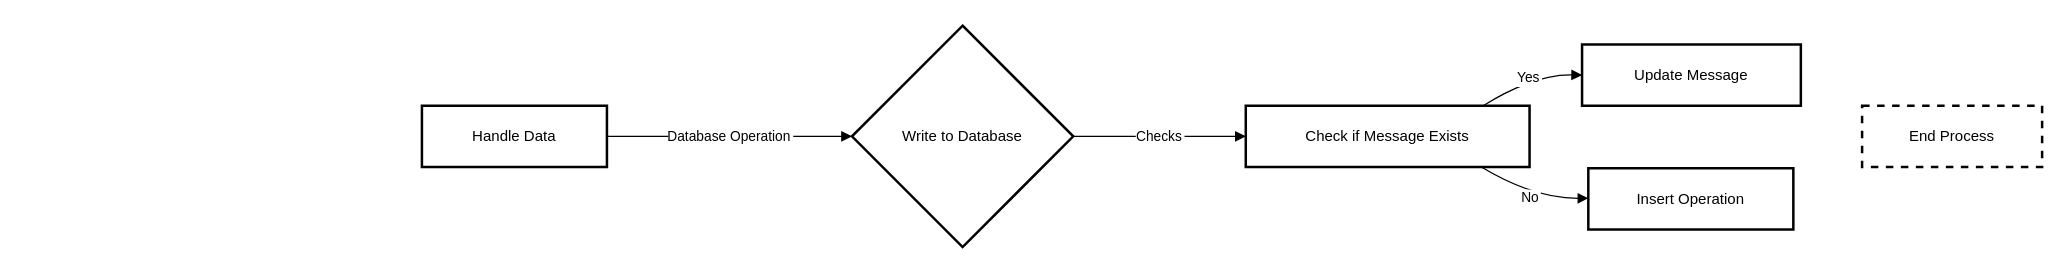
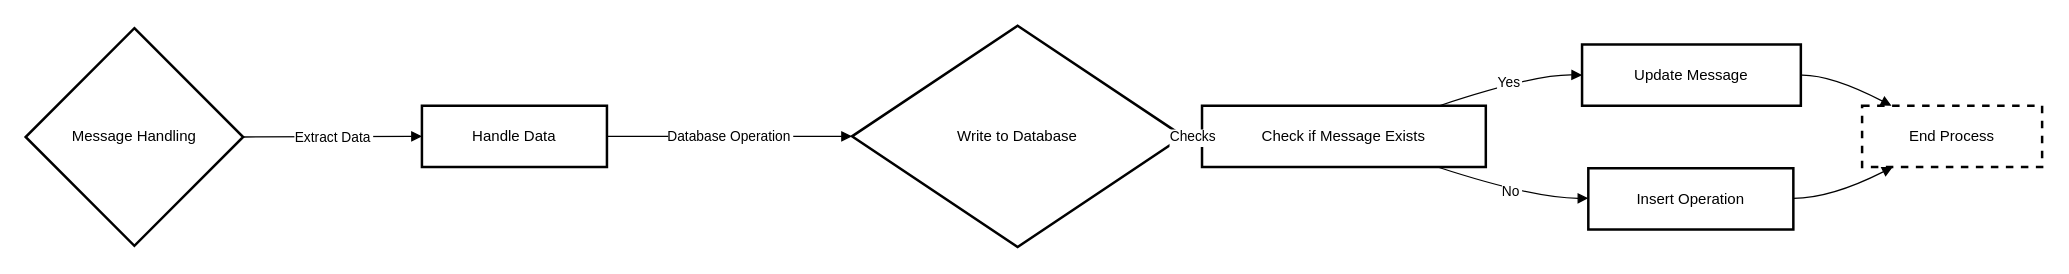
none -> (1843, 84)
(963, 136) -> (1018, 136)
(1388, 136) -> (1344, 136)
none -> (134, 137)
none -> (329, 137)
none -> (1841, 190)
